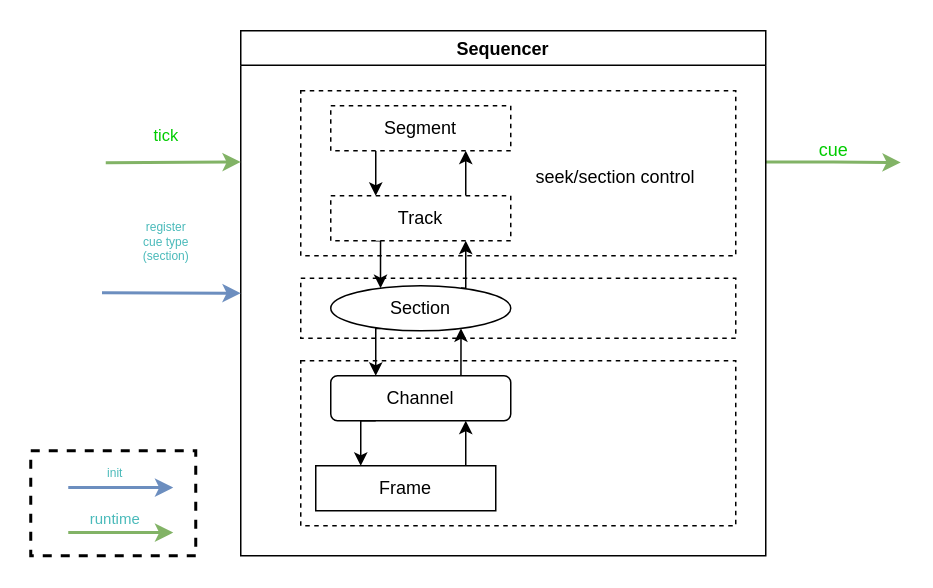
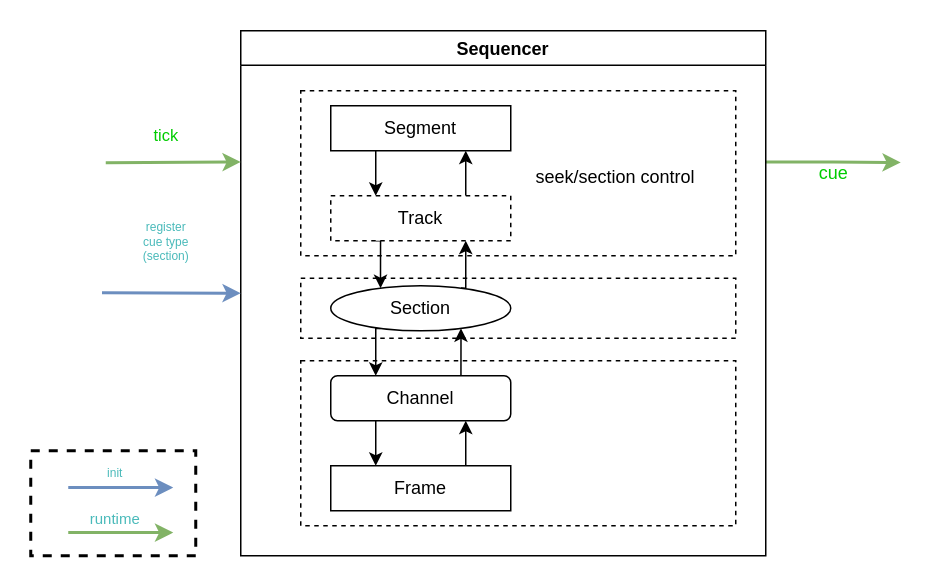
(421, 128) -> (421, 128)
(833, 151) -> (833, 173)
(406, 488) -> (421, 488)
